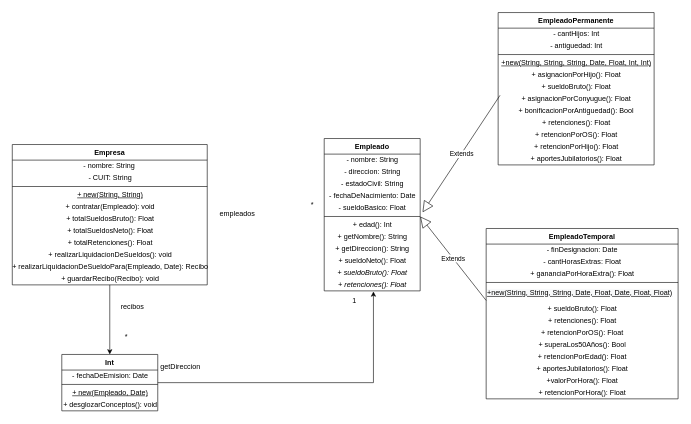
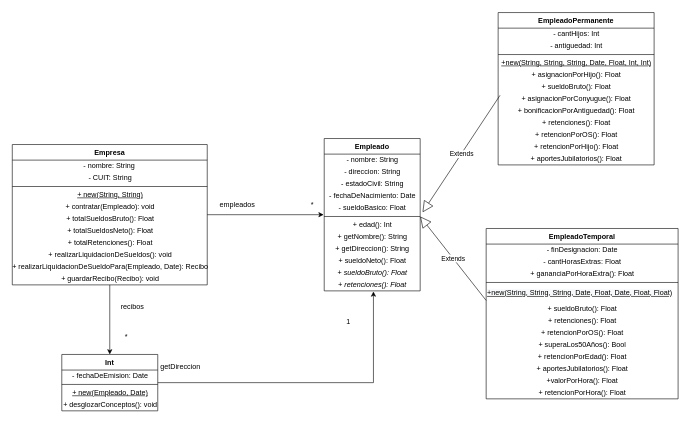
(577, 111) -> (577, 111)
(237, 213) -> (237, 204)
none -> (236, 215)
(354, 300) -> (348, 321)
